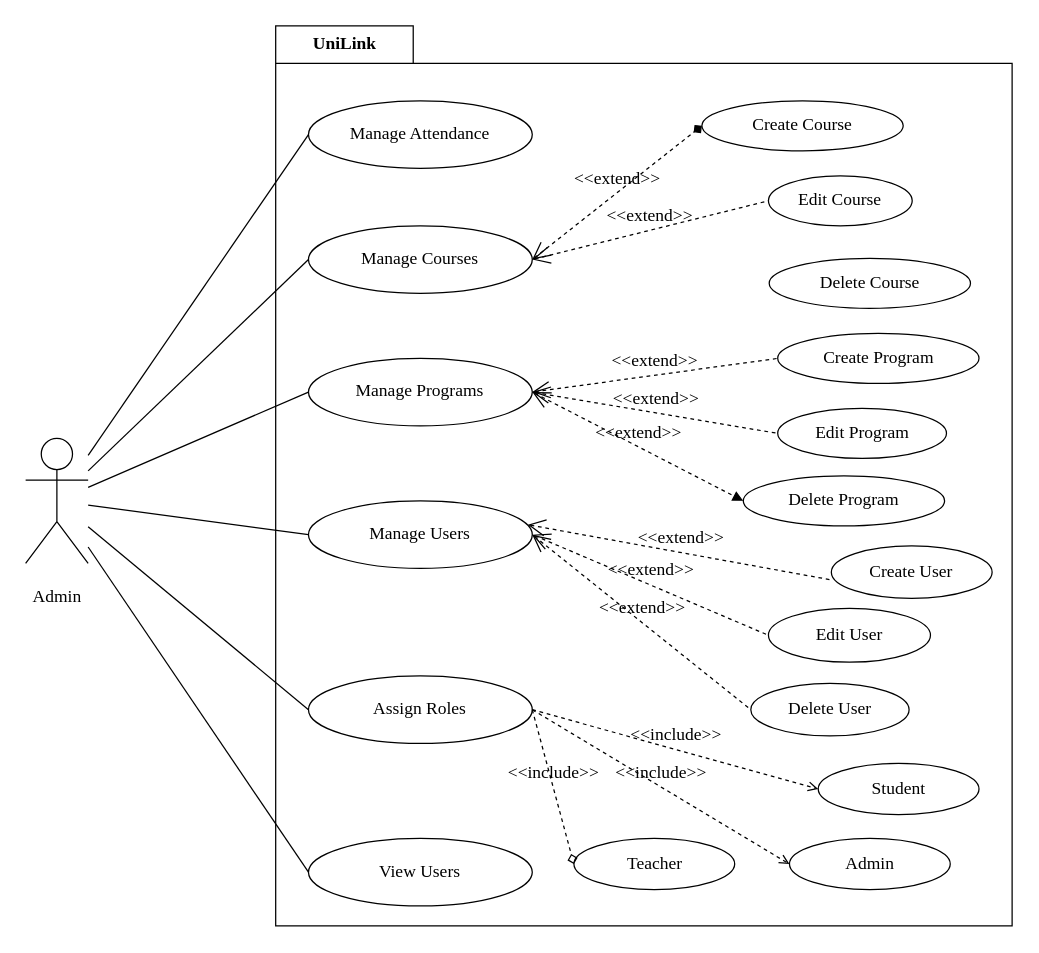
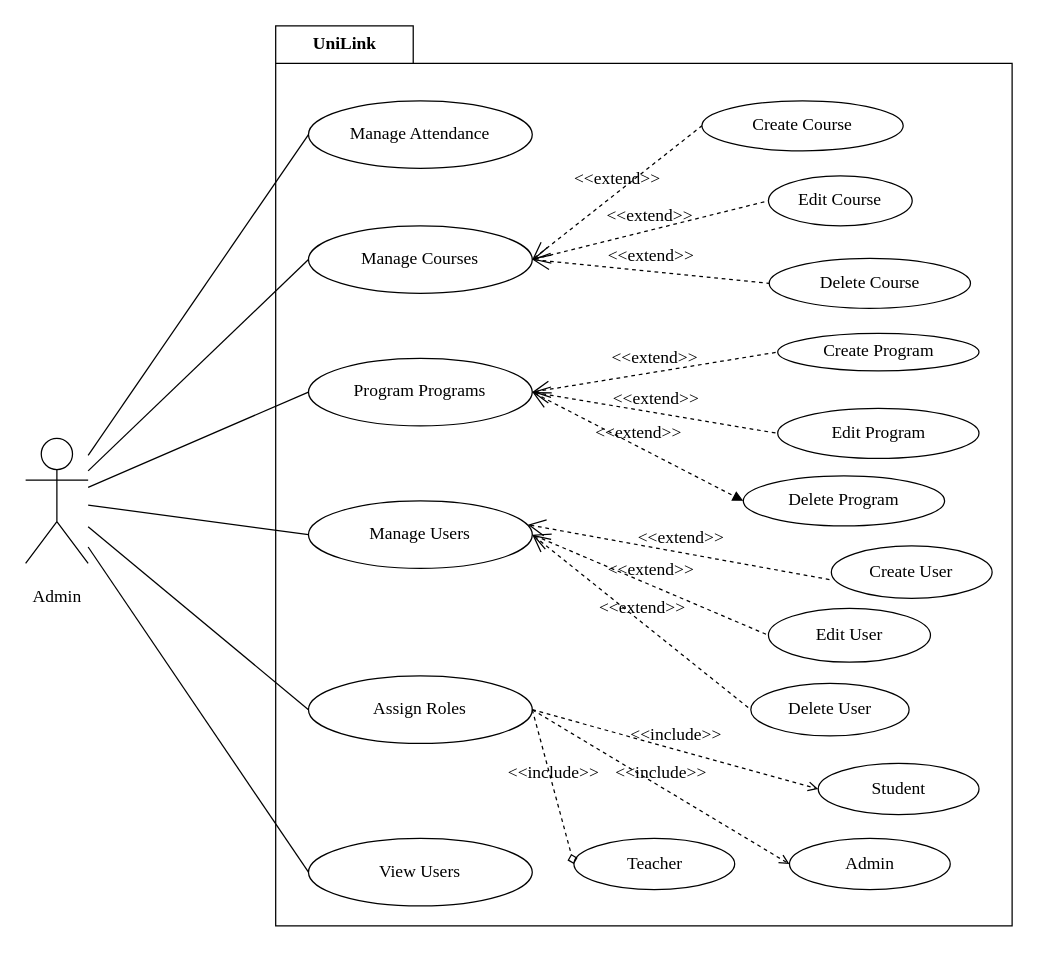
(693, 132) -> (697, 129)
none -> (651, 271)
(878, 358) -> (878, 352)
(420, 392) -> (420, 392)
(862, 433) -> (878, 433)
